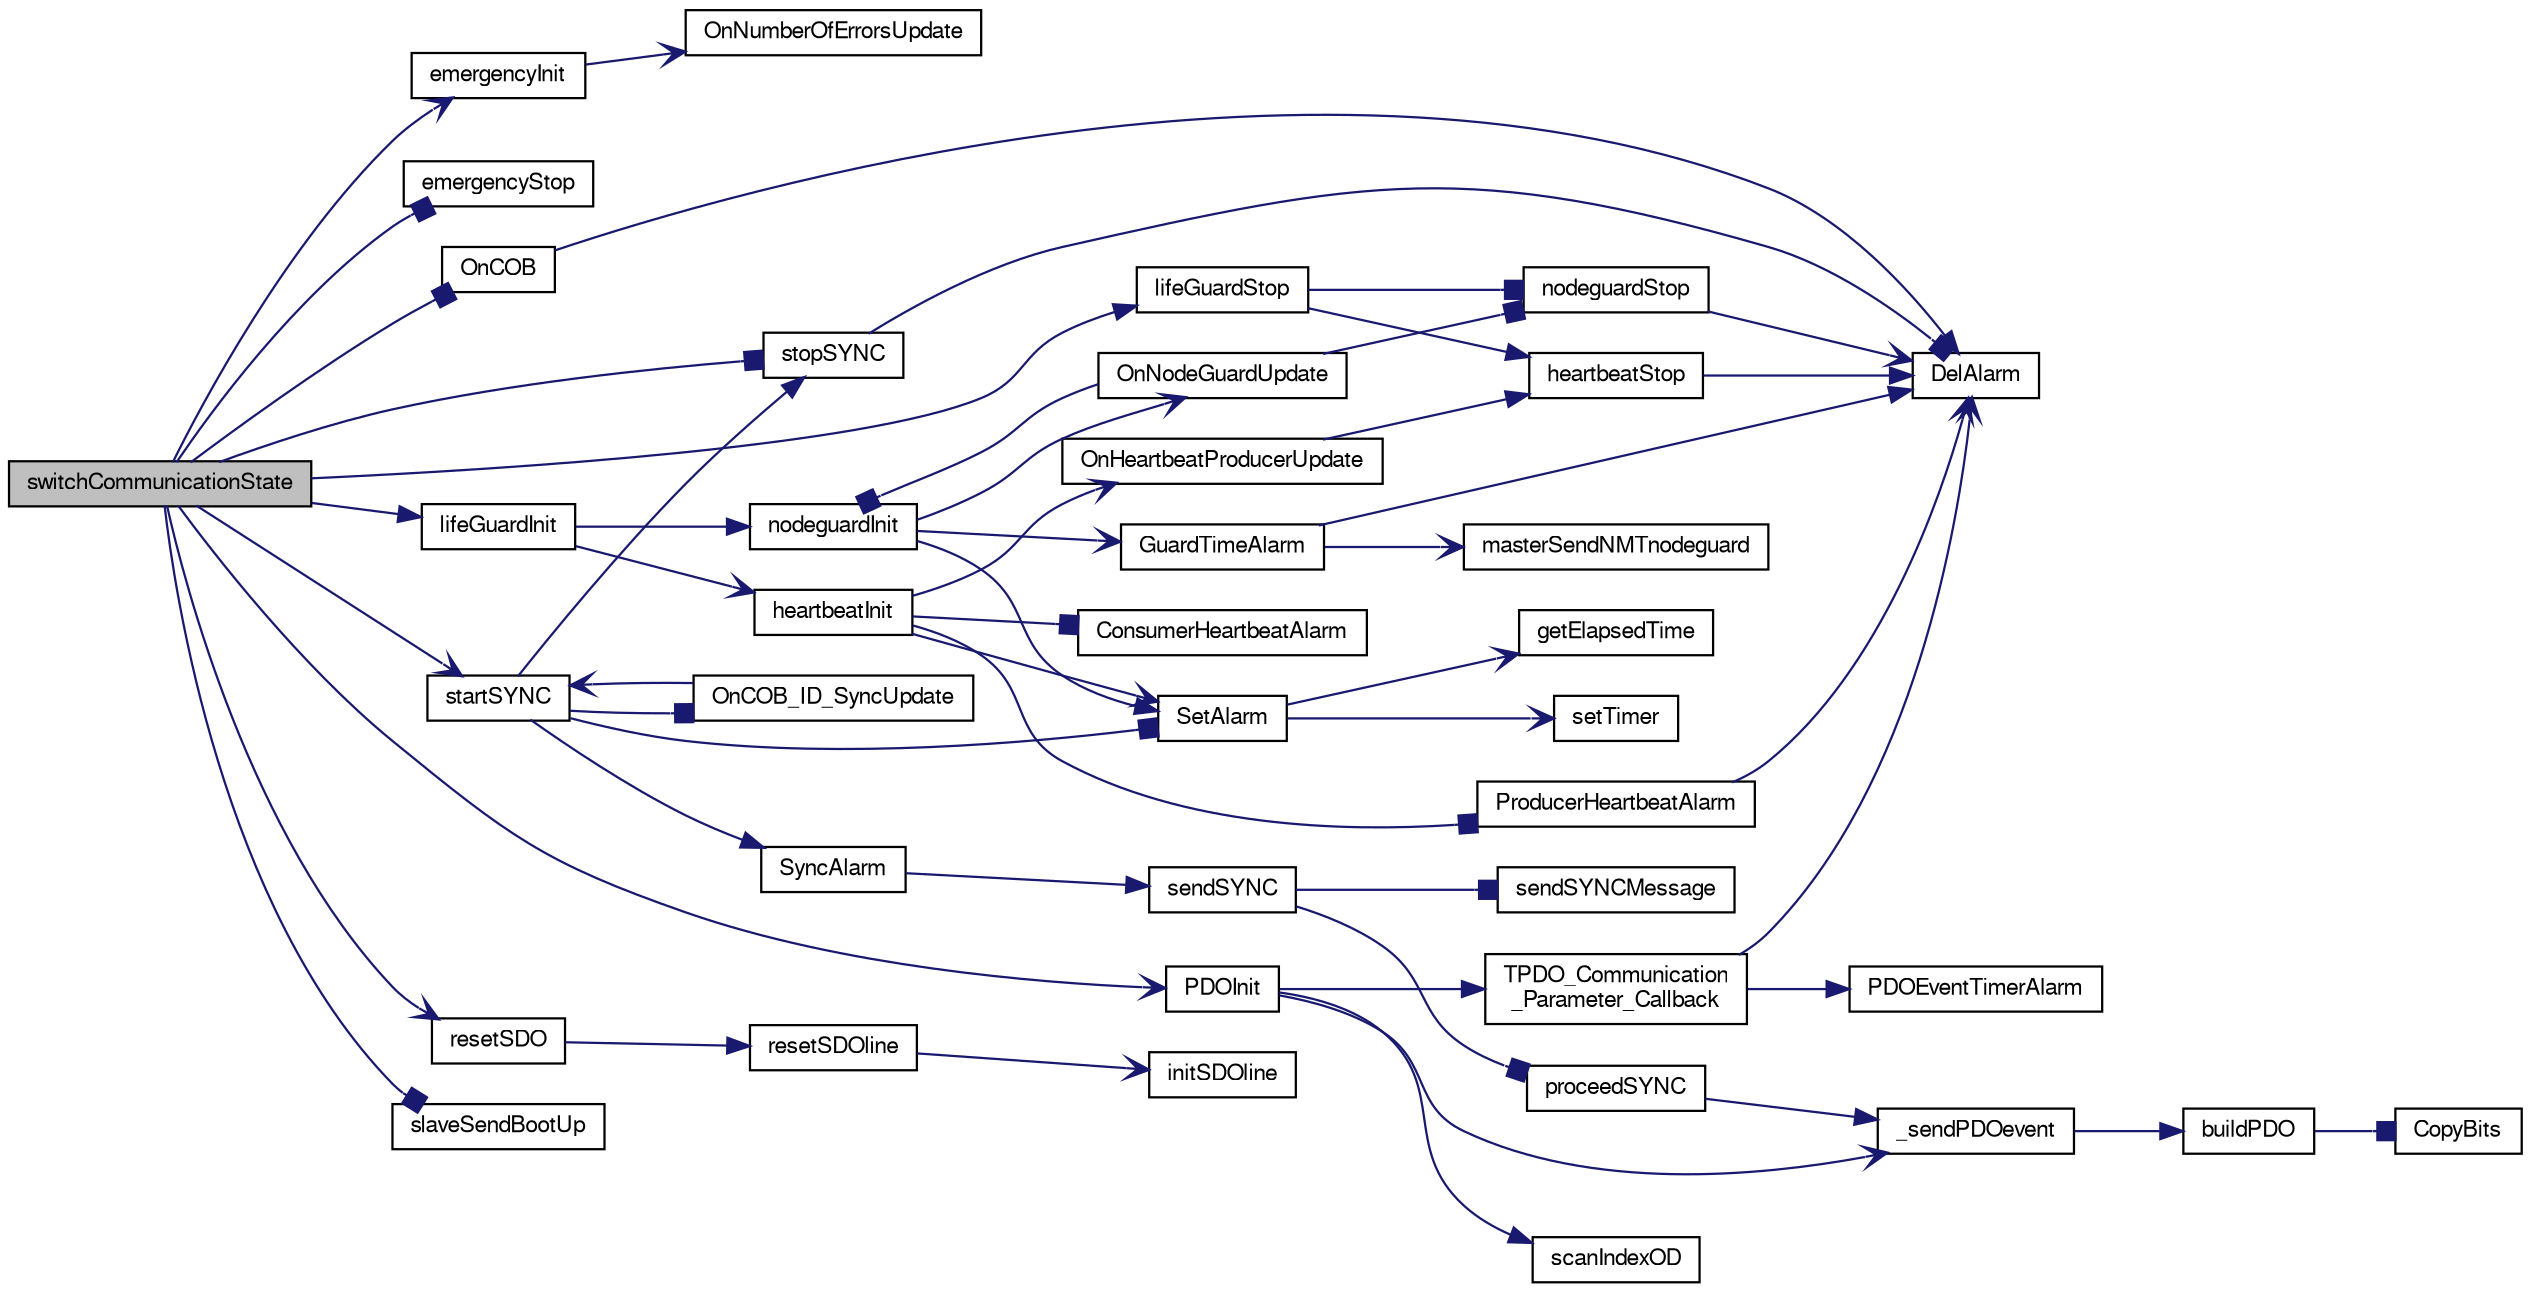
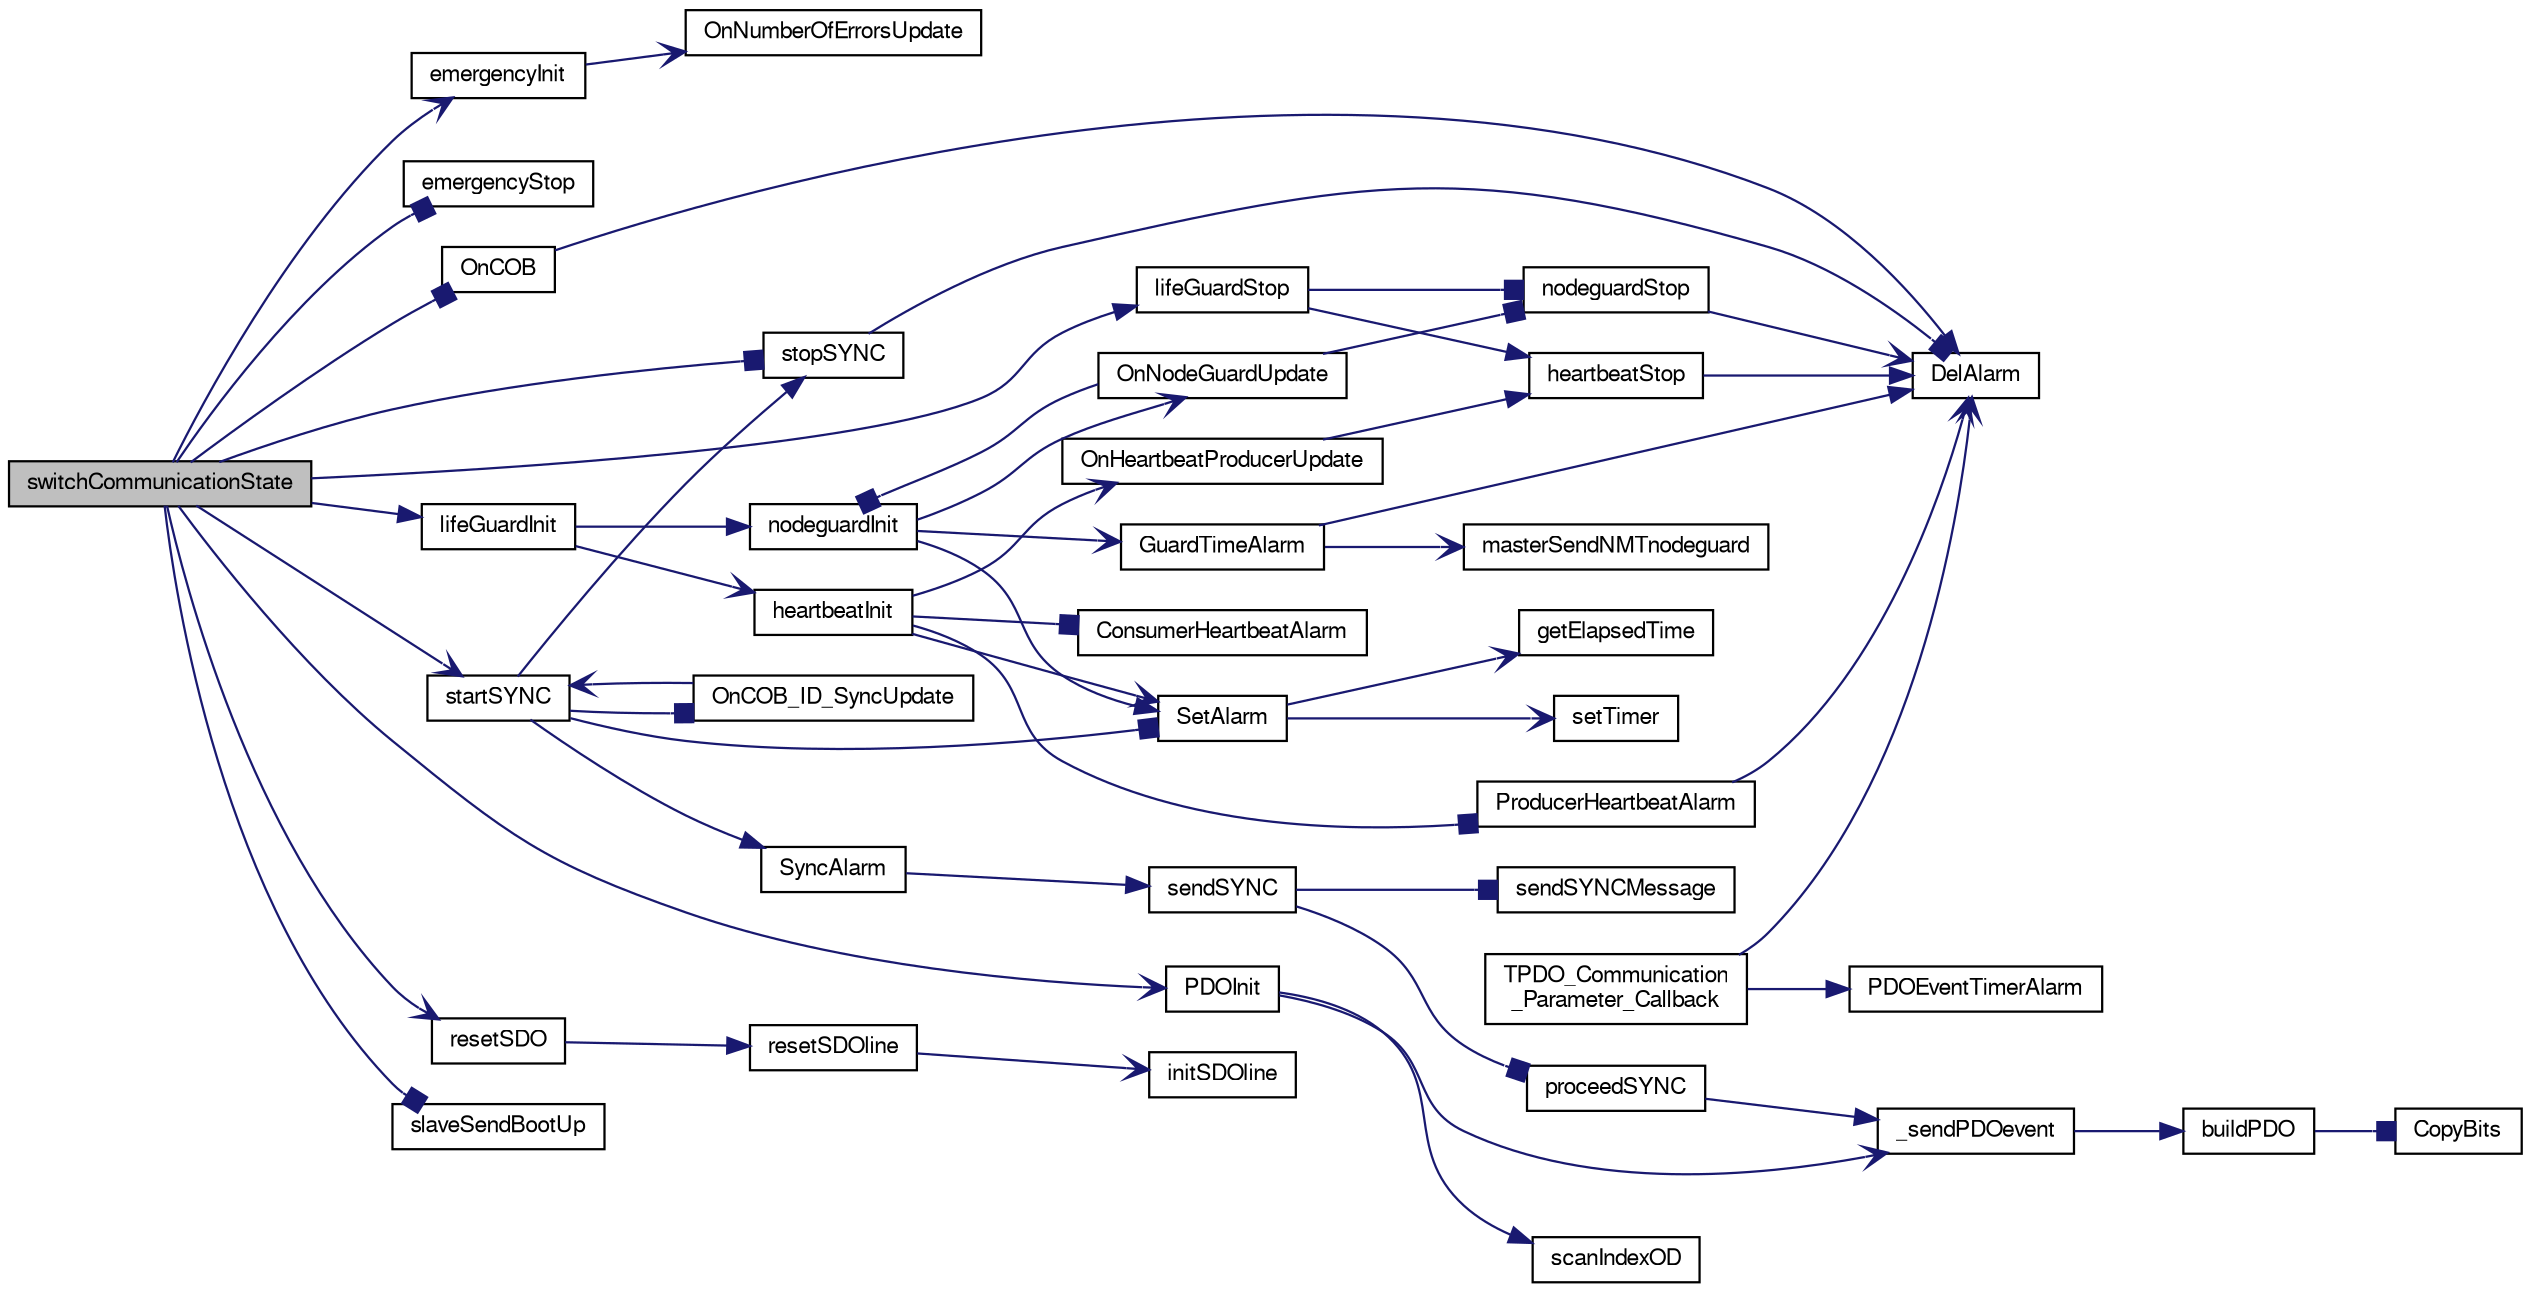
(1370, 989) -> none
